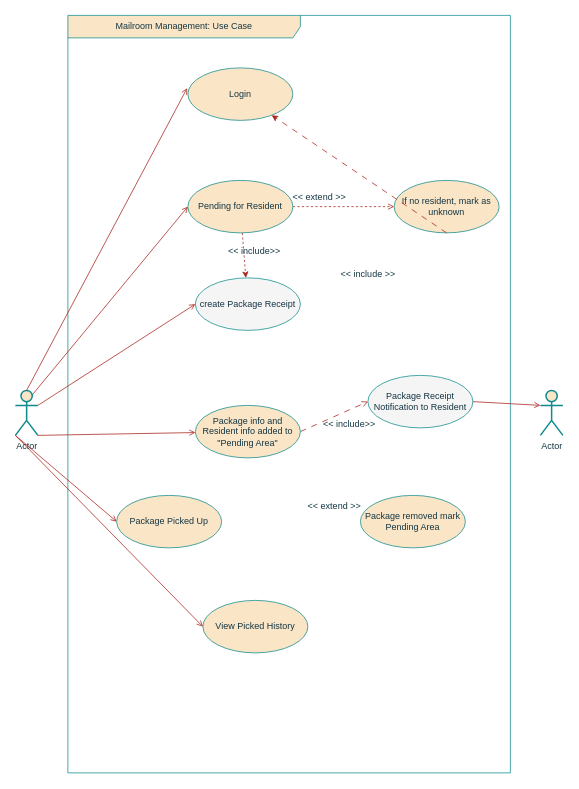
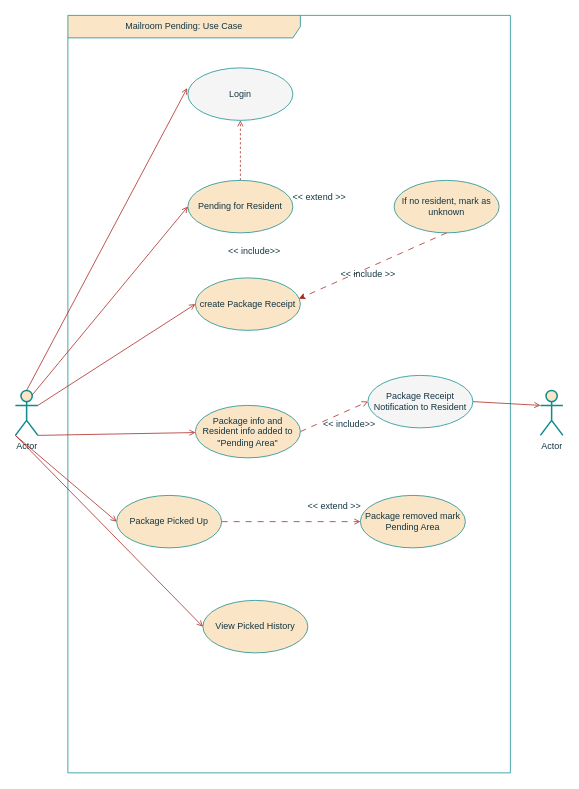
(184, 27) -> (184, 27)
(240, 94) -> (240, 94)
(361, 175) -> (375, 265)
(342, 207) -> (240, 151)
(243, 240) -> none
(248, 304) -> (248, 304)
none -> (289, 522)
